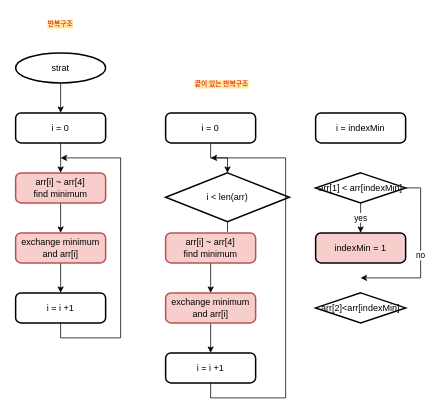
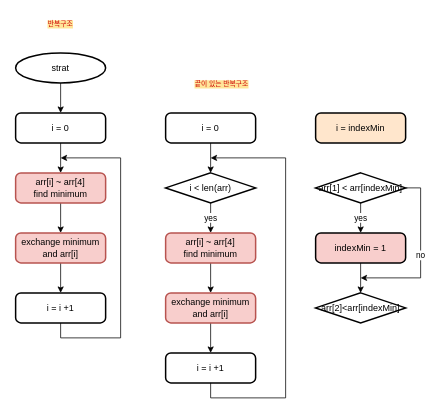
(360, 128) -> (360, 128)
(227, 197) -> (210, 188)
none -> (360, 275)
